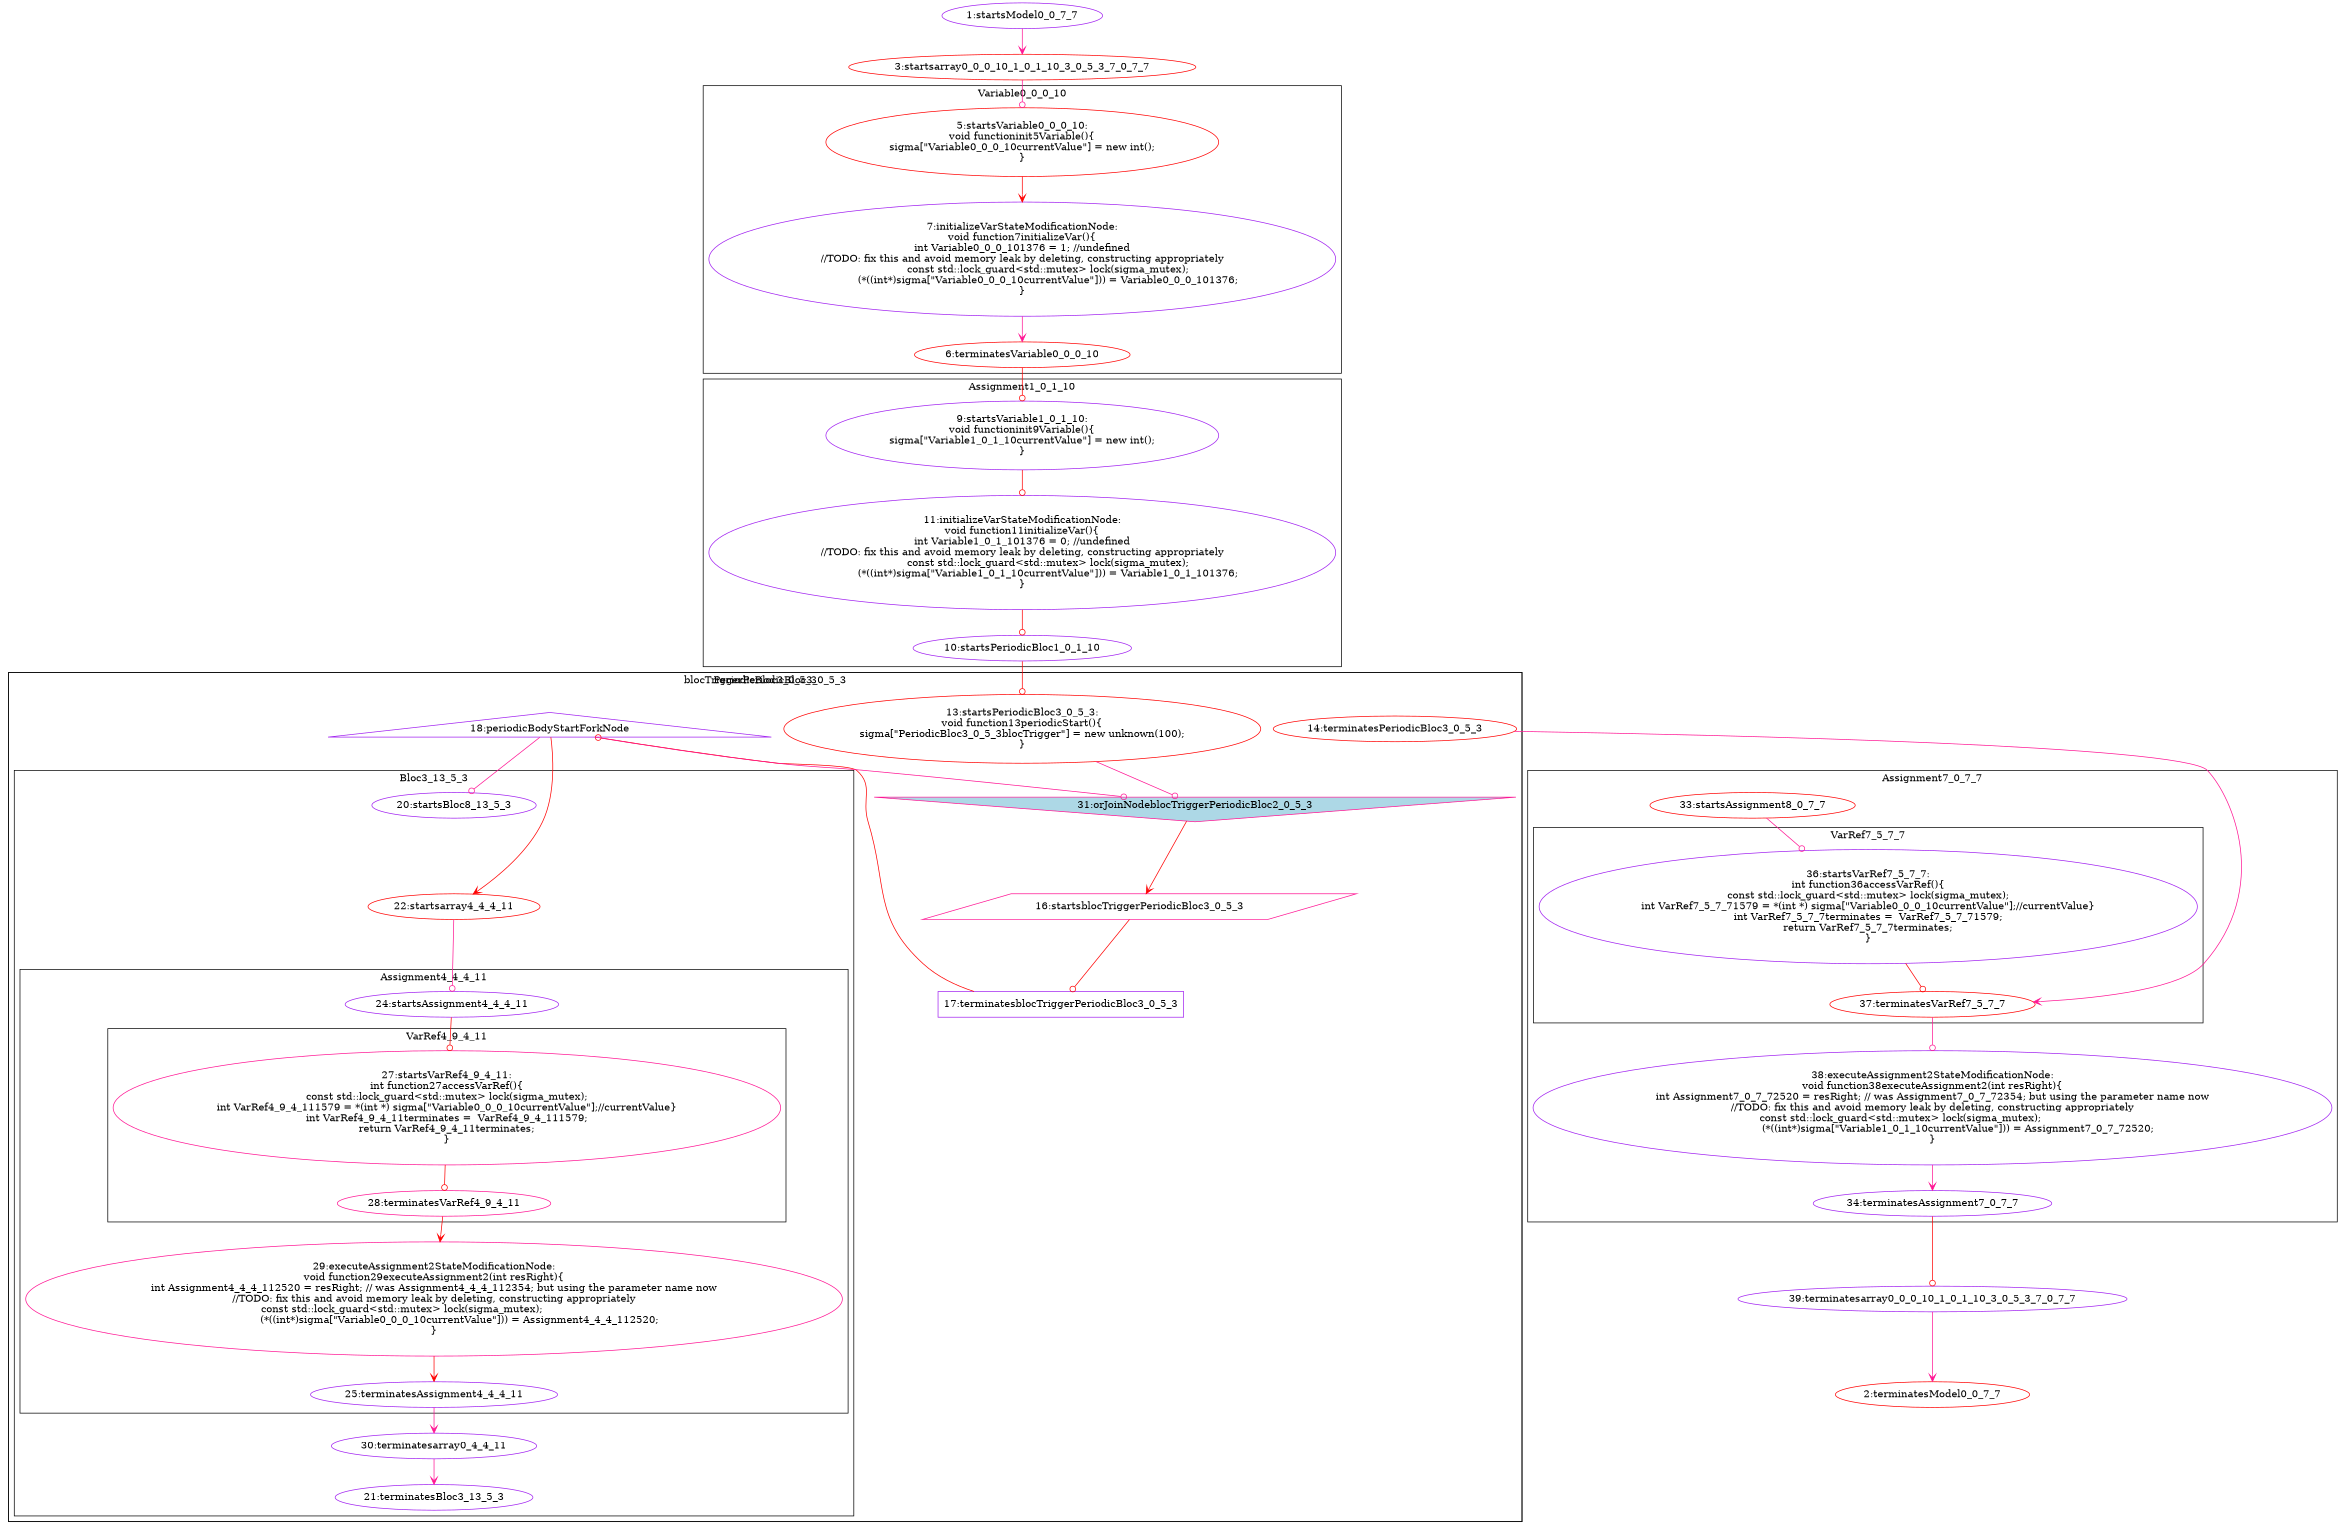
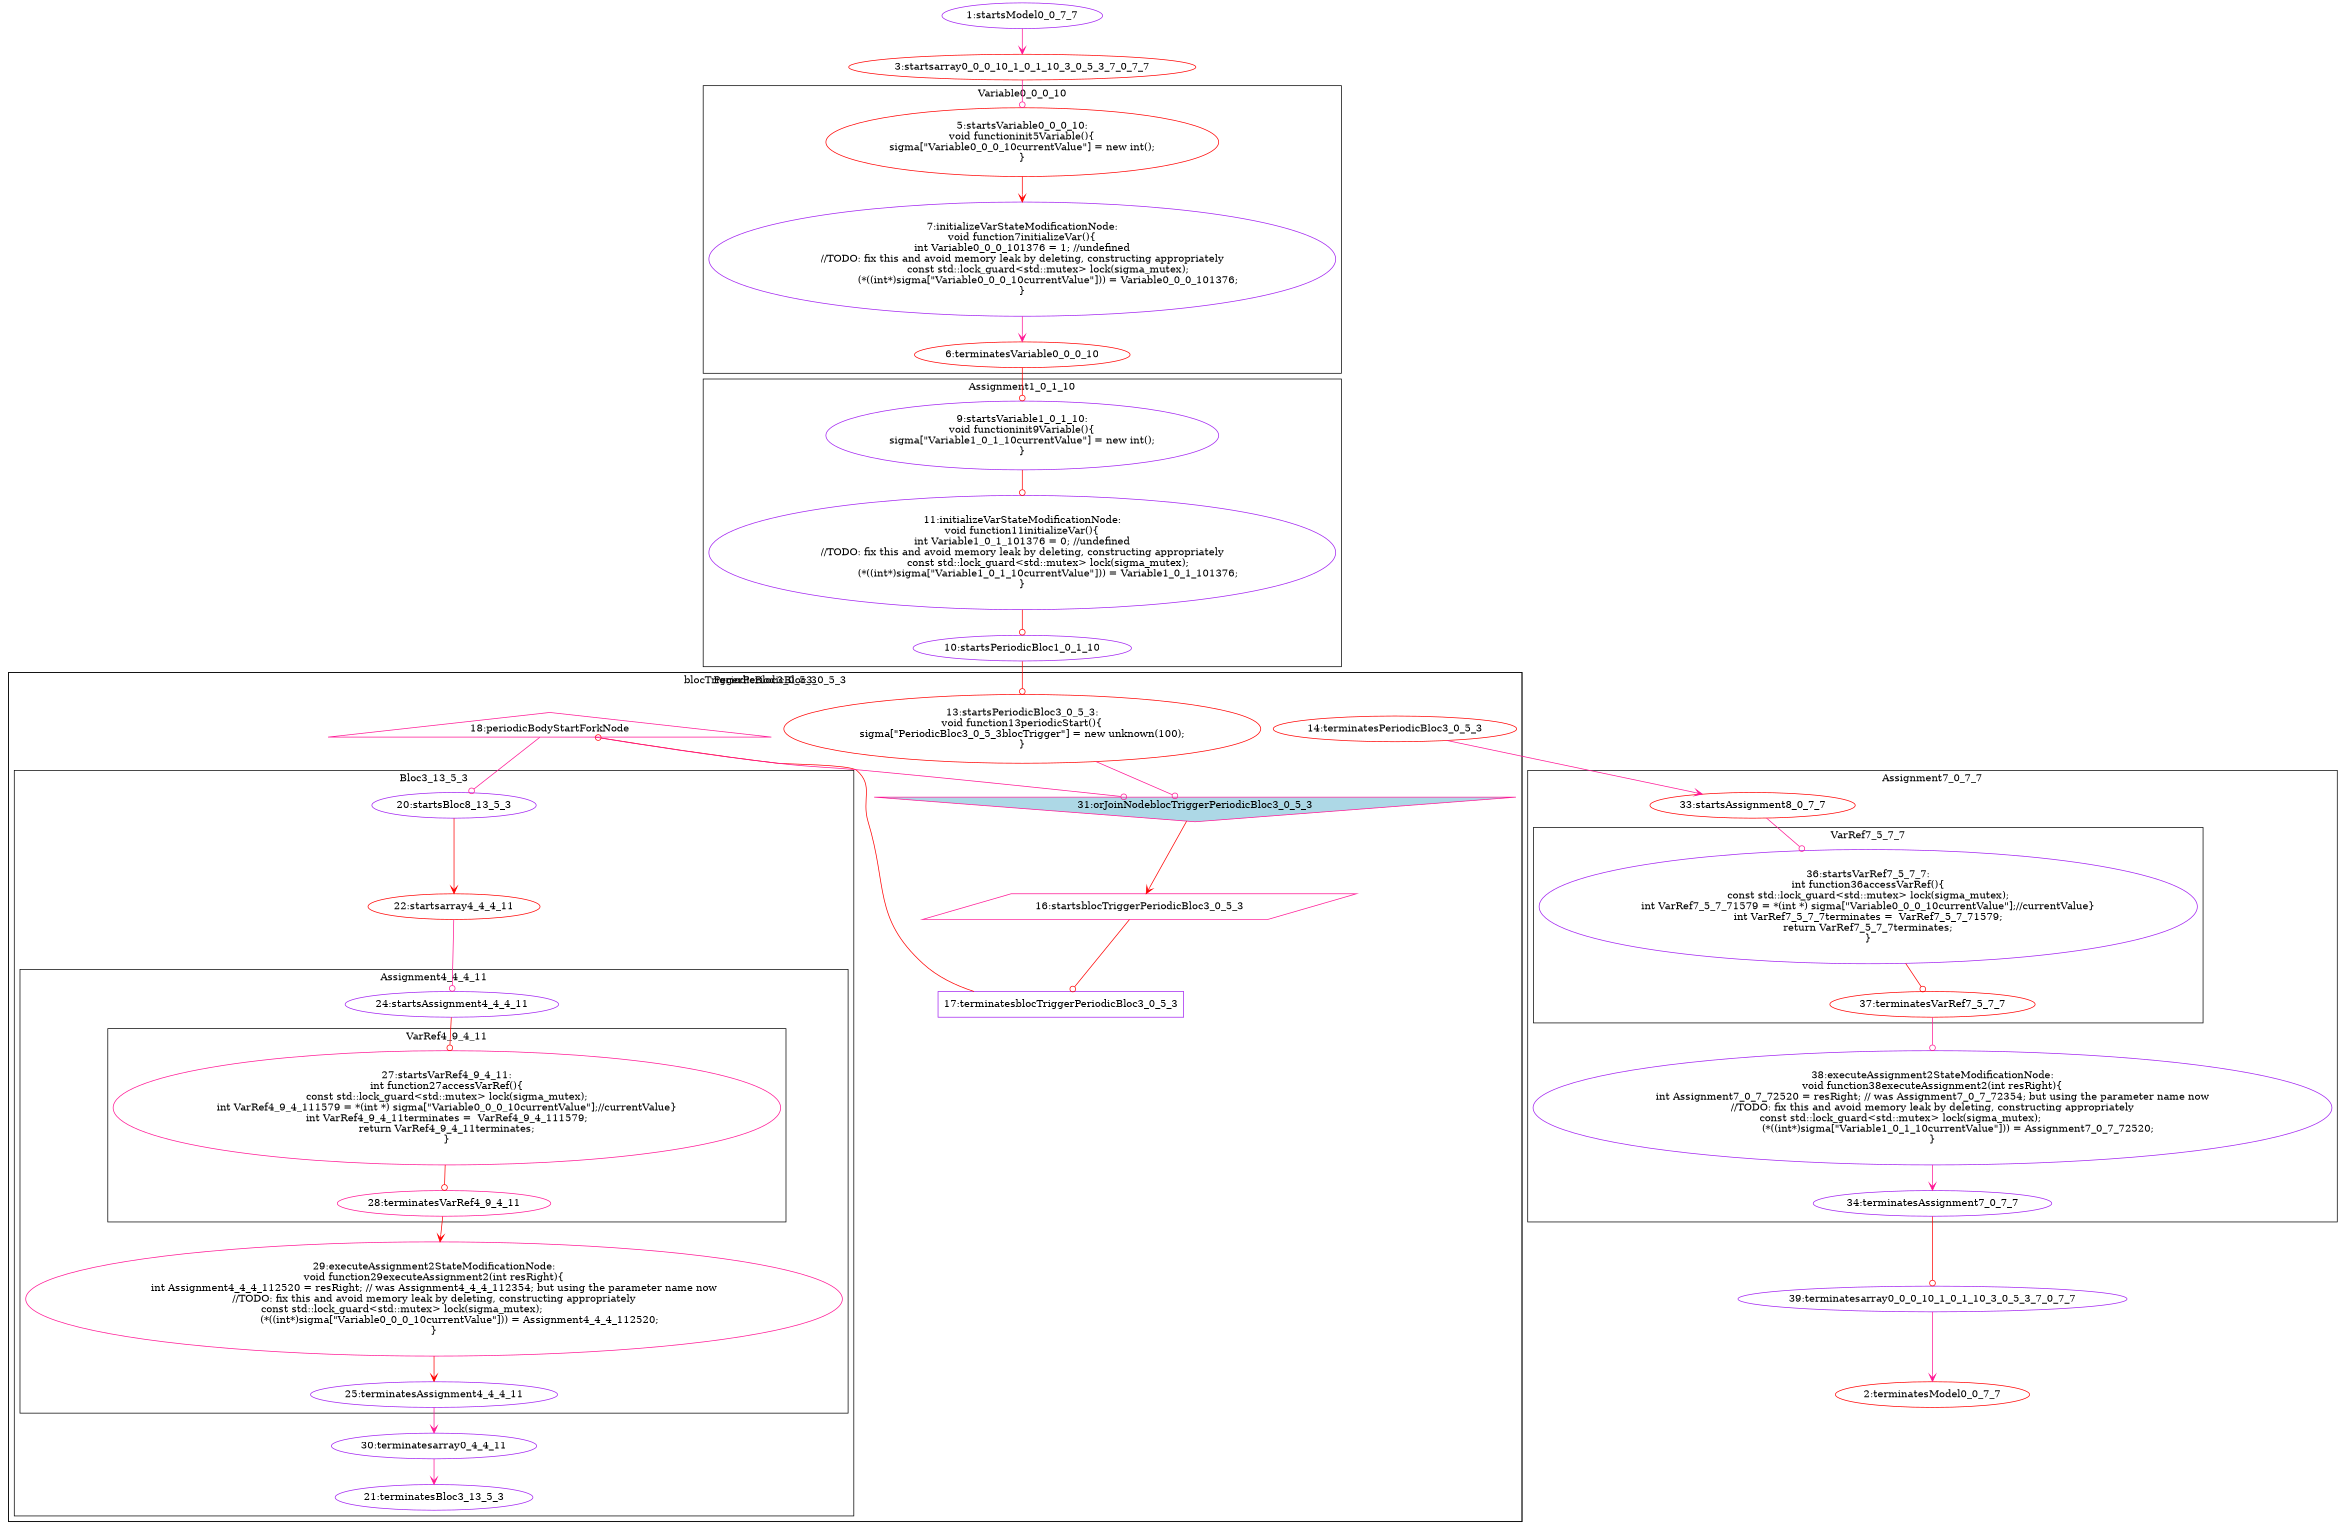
(550, 729) -> (550, 729)
(2052, 749) -> (1565, 765)
(1195, 805) -> (1195, 805)
(541, 825) -> (454, 852)
